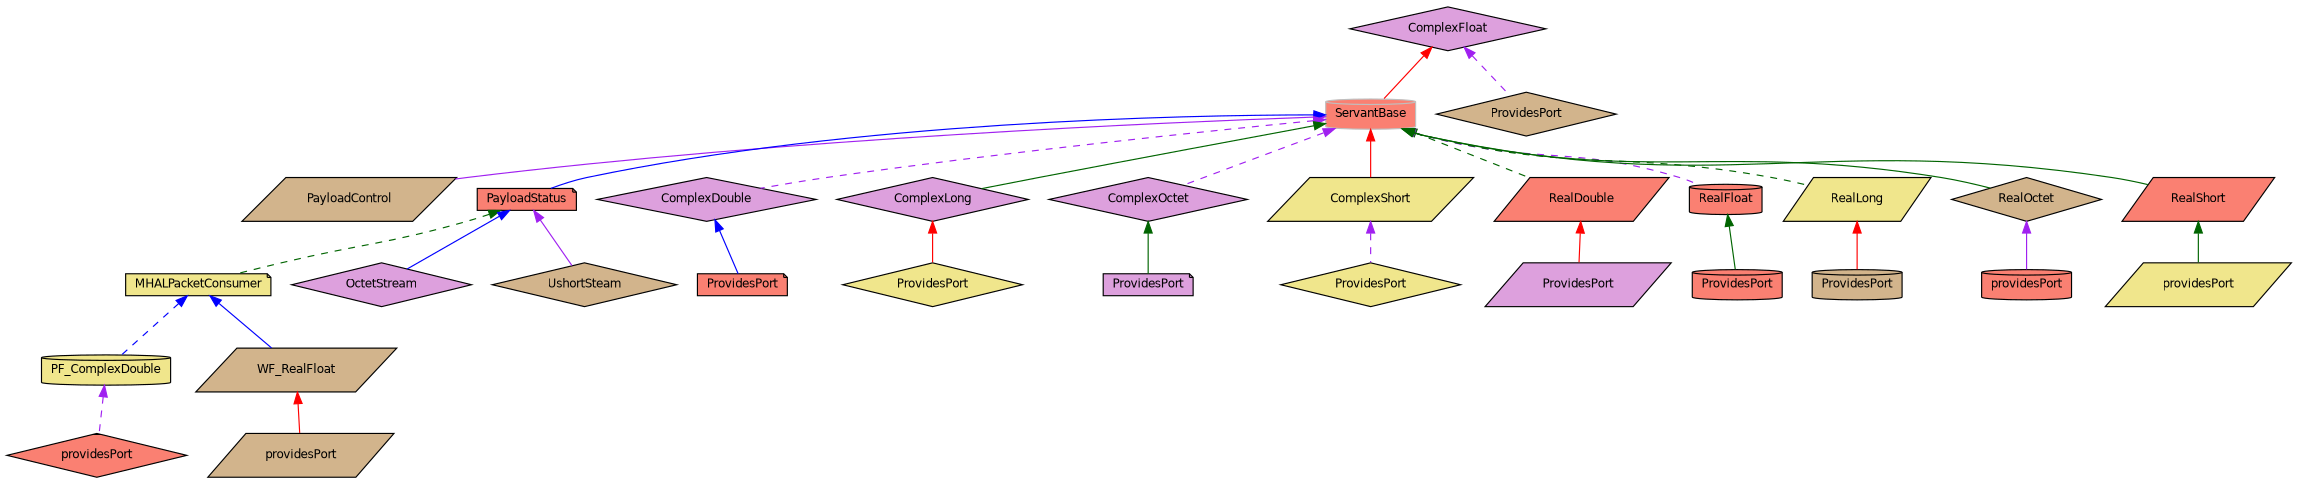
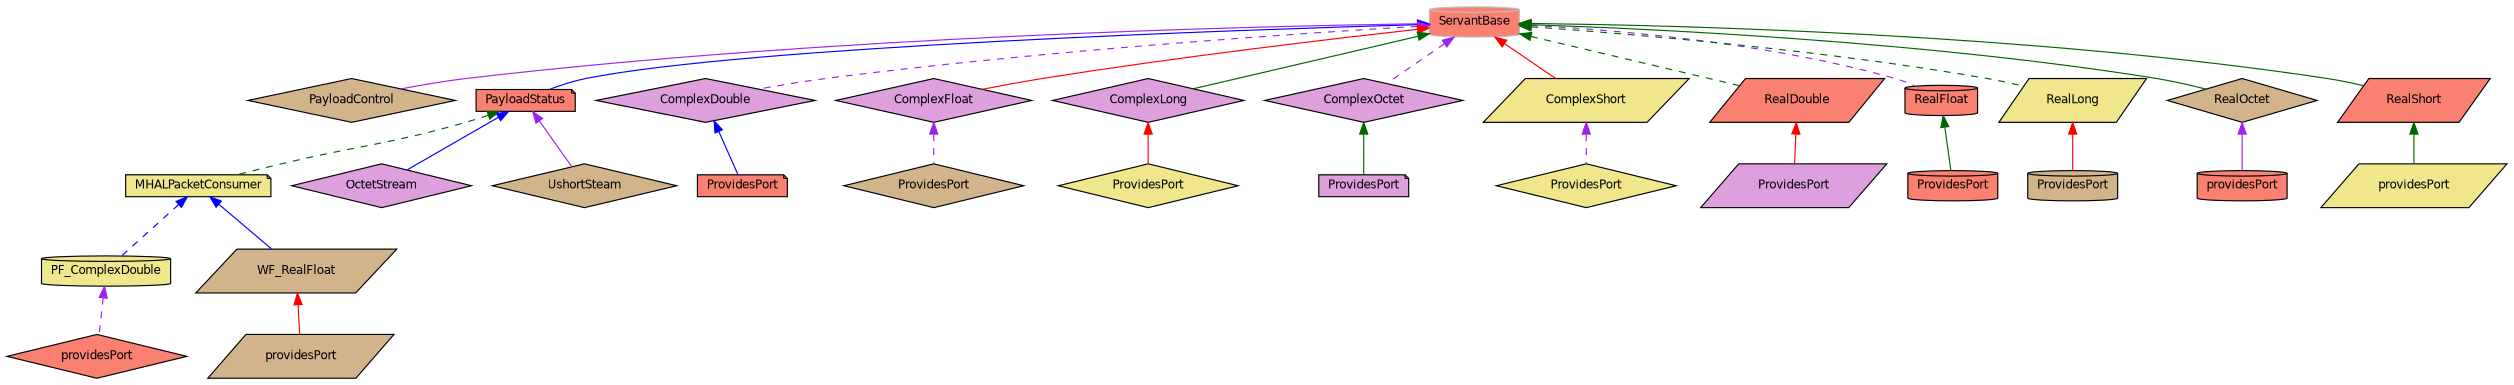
(1404, 77) -> (1199, 56)
(349, 199) -> (352, 100)
